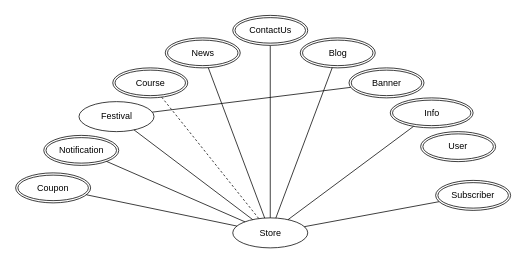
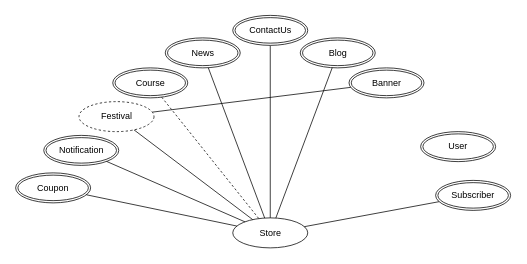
(431, 113) -> none
(116, 117) -> (116, 117)
(351, 173) -> none
